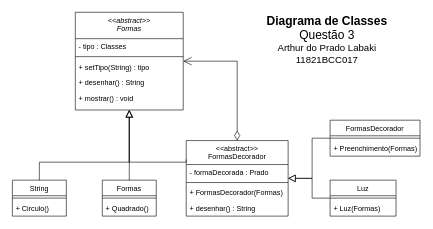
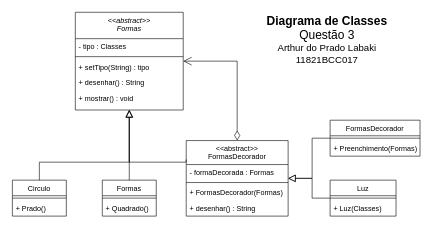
(232, 173) -> (234, 173)
(39, 188) -> (39, 188)
(35, 209) -> (33, 209)
(359, 209) -> (360, 209)
